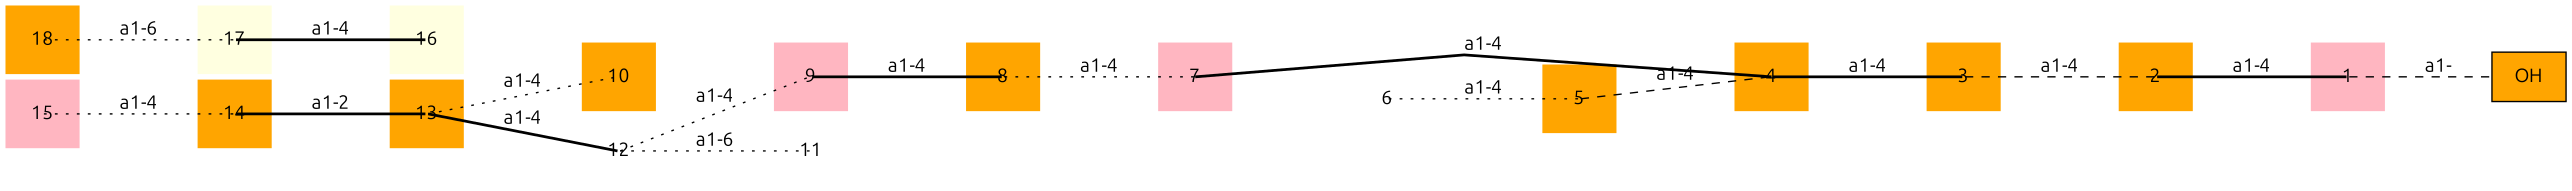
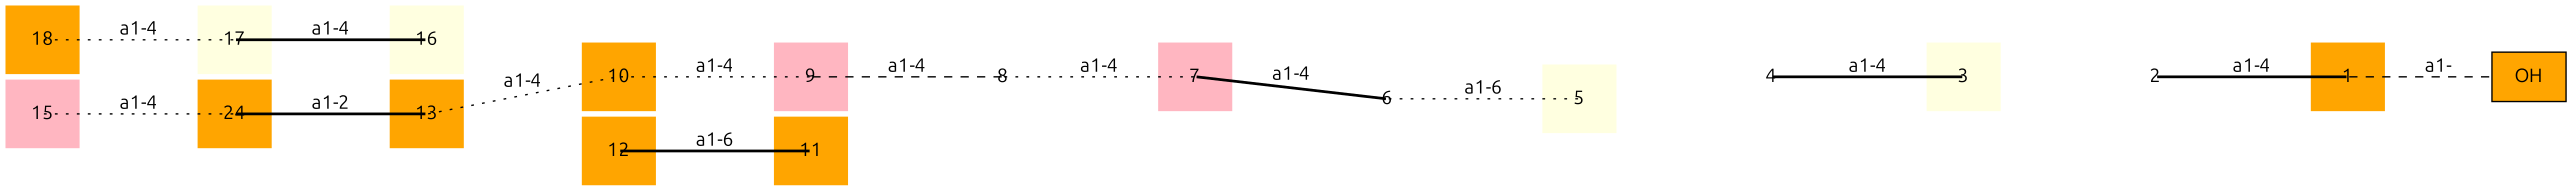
(139, 30) -> (139, 30)
(1483, 56) -> (1291, 88)
(907, 77) -> (907, 77)
(1003, 77) -> (1003, 77)
(1772, 77) -> (1772, 77)
(1964, 77) -> (1964, 77)
(2060, 77) -> none
(2156, 77) -> (2156, 77)
(2348, 77) -> (2348, 77)
(1675, 88) -> none
(1483, 89) -> (1483, 89)
(1579, 99) -> (1579, 99)
(235, 114) -> (235, 114)
(715, 114) -> (715, 77)
(523, 132) -> none
(619, 151) -> (619, 151)
(715, 151) -> (715, 151)
(811, 151) -> (811, 151)
